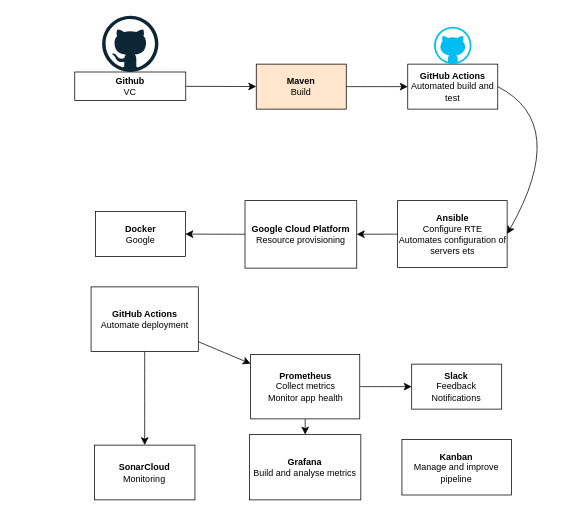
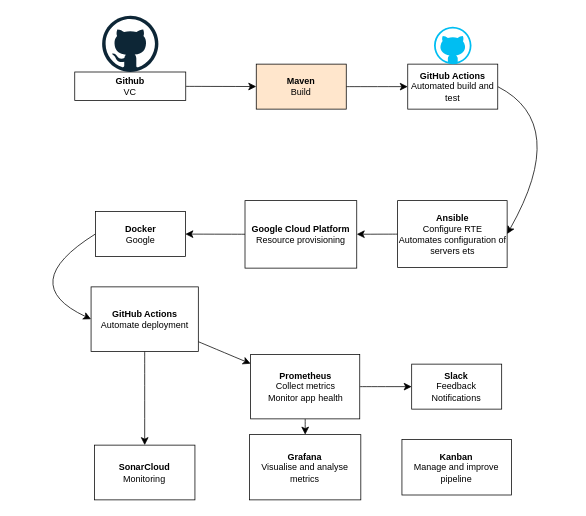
none -> (55, 273)
(305, 468) -> (305, 468)
